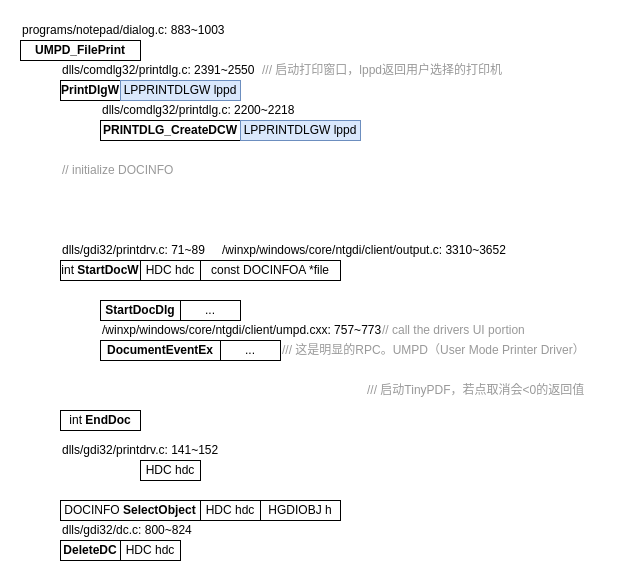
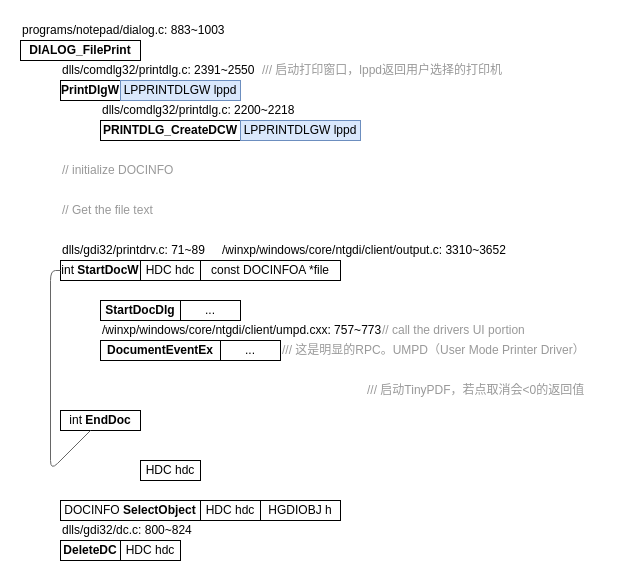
(81, 51) -> (81, 51)
none -> (116, 211)
none -> (51, 364)
(146, 451) -> none
